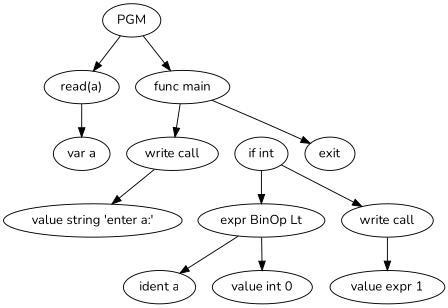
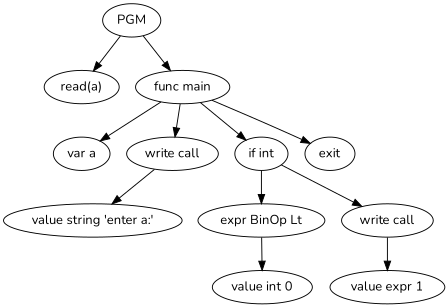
(82, 116) -> (135, 119)
none -> (220, 118)
(160, 287) -> none
